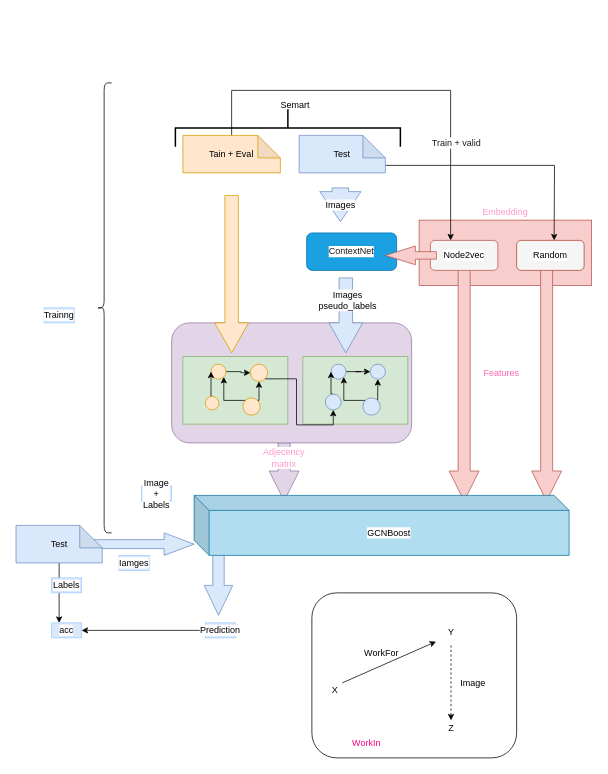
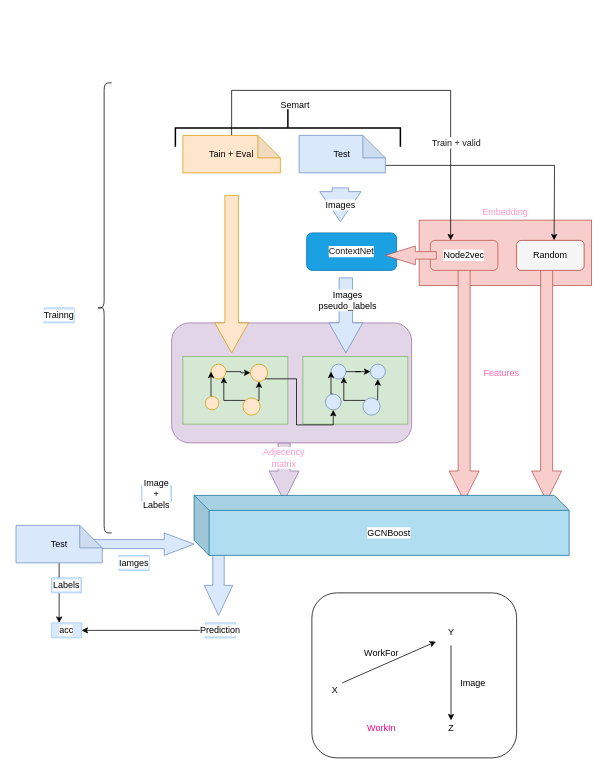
(464, 255) -> (464, 255)
(451, 679) -> (451, 679)
(366, 743) -> (381, 728)
